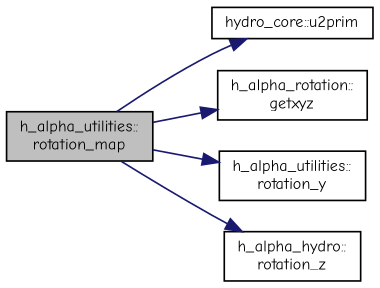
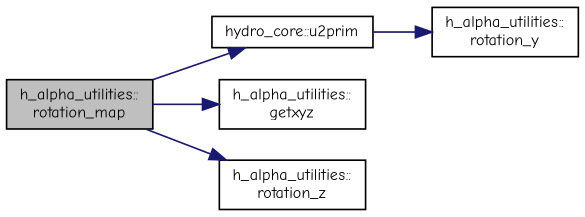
(292, 95) -> (292, 104)
(178, 155) -> (394, 32)
(292, 256) -> (292, 185)
